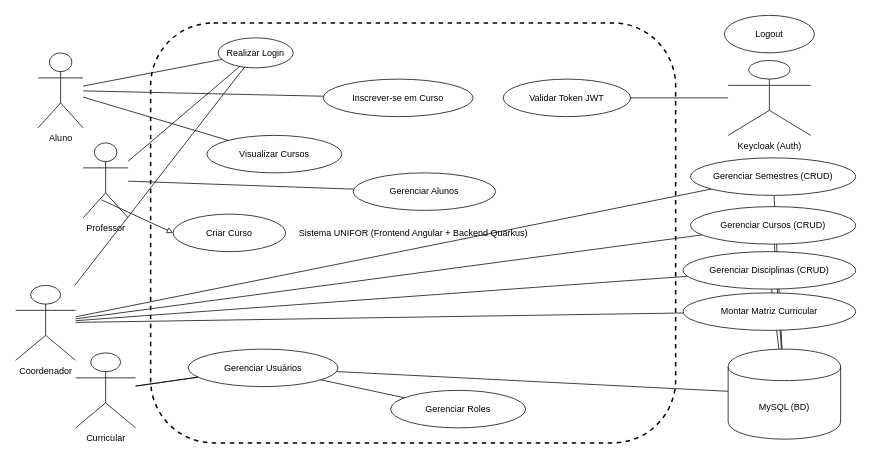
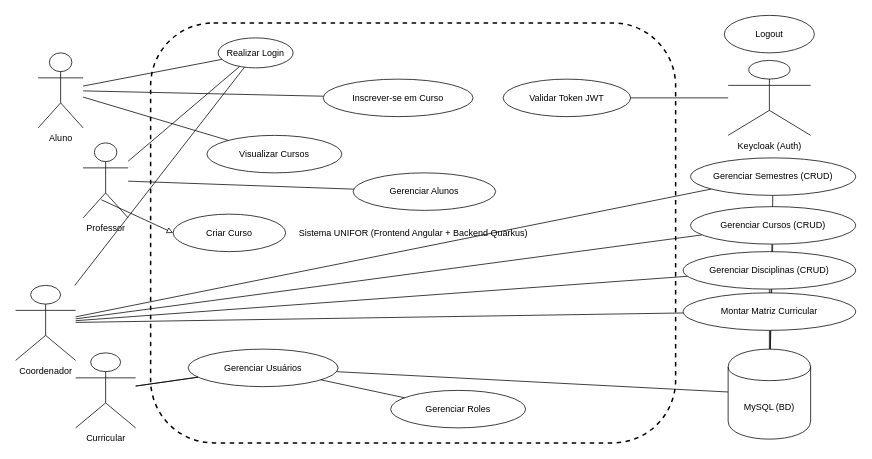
(784, 394) -> (769, 394)
